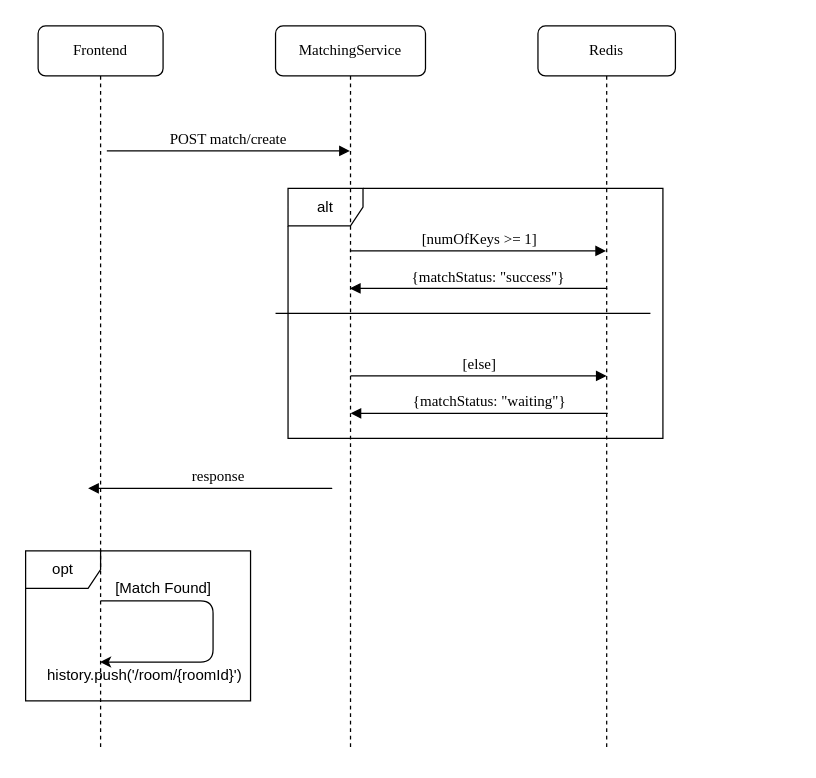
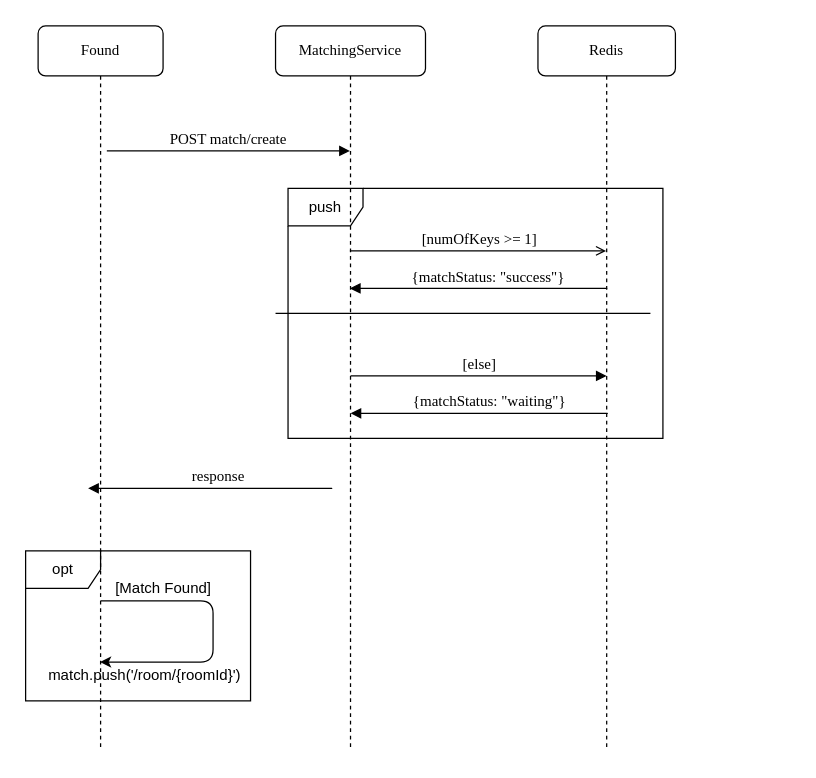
(101, 51) -> (101, 51)
(326, 207) -> (326, 207)
(594, 251) -> (597, 251)
(145, 676) -> (145, 676)
